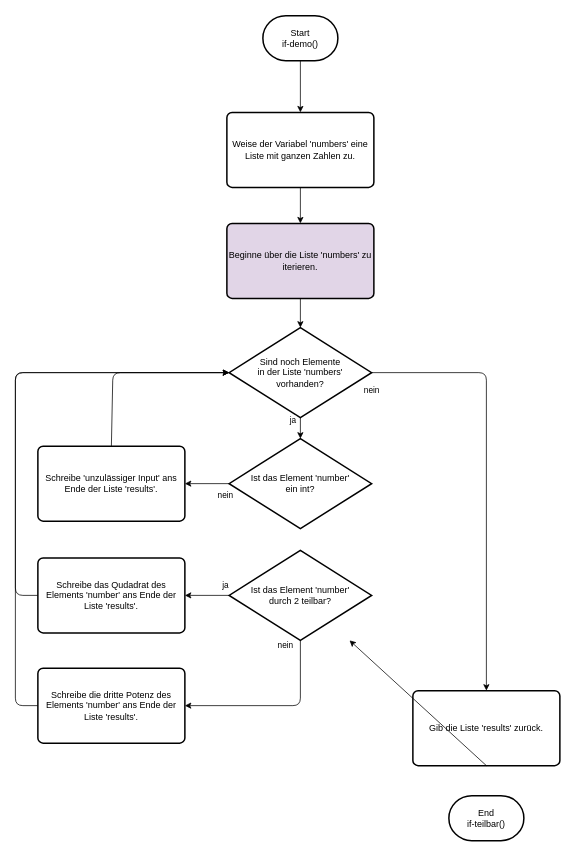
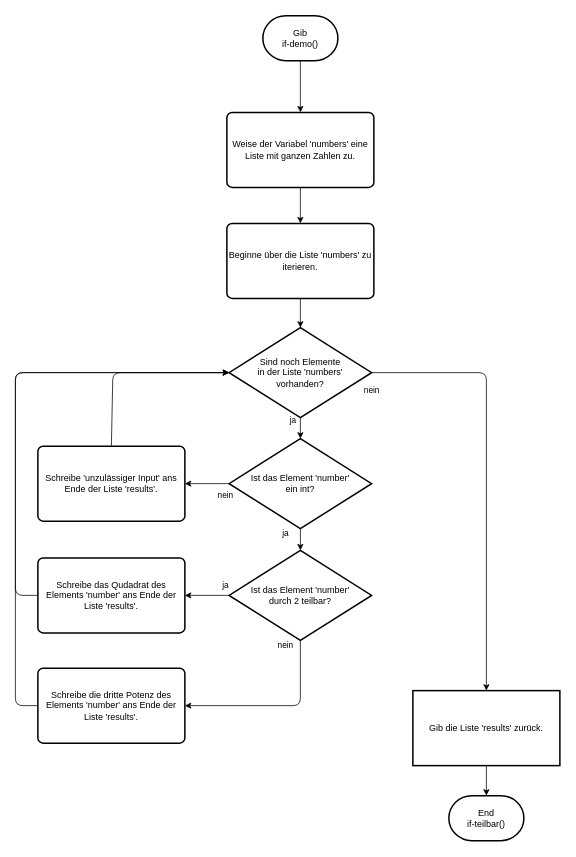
(300, 38) -> (300, 38)
(300, 261) -> (300, 261)
none -> (300, 537)
(420, 704) -> (486, 777)
(486, 728) -> (486, 728)
